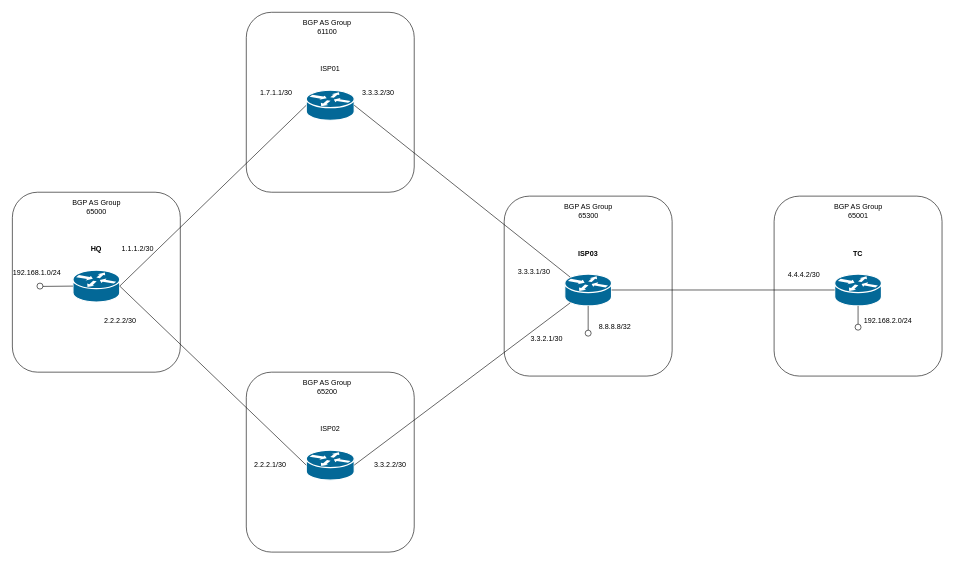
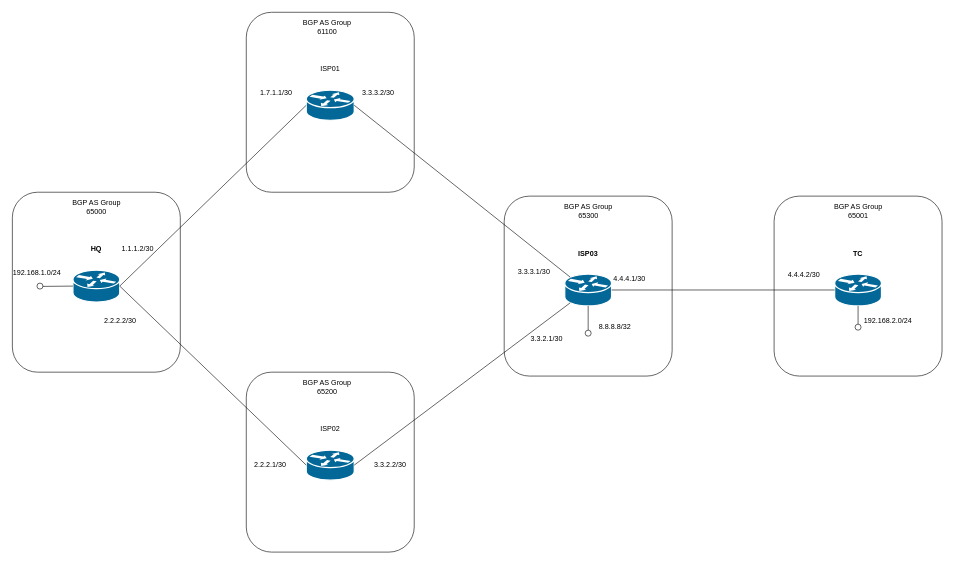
none -> (630, 279)
